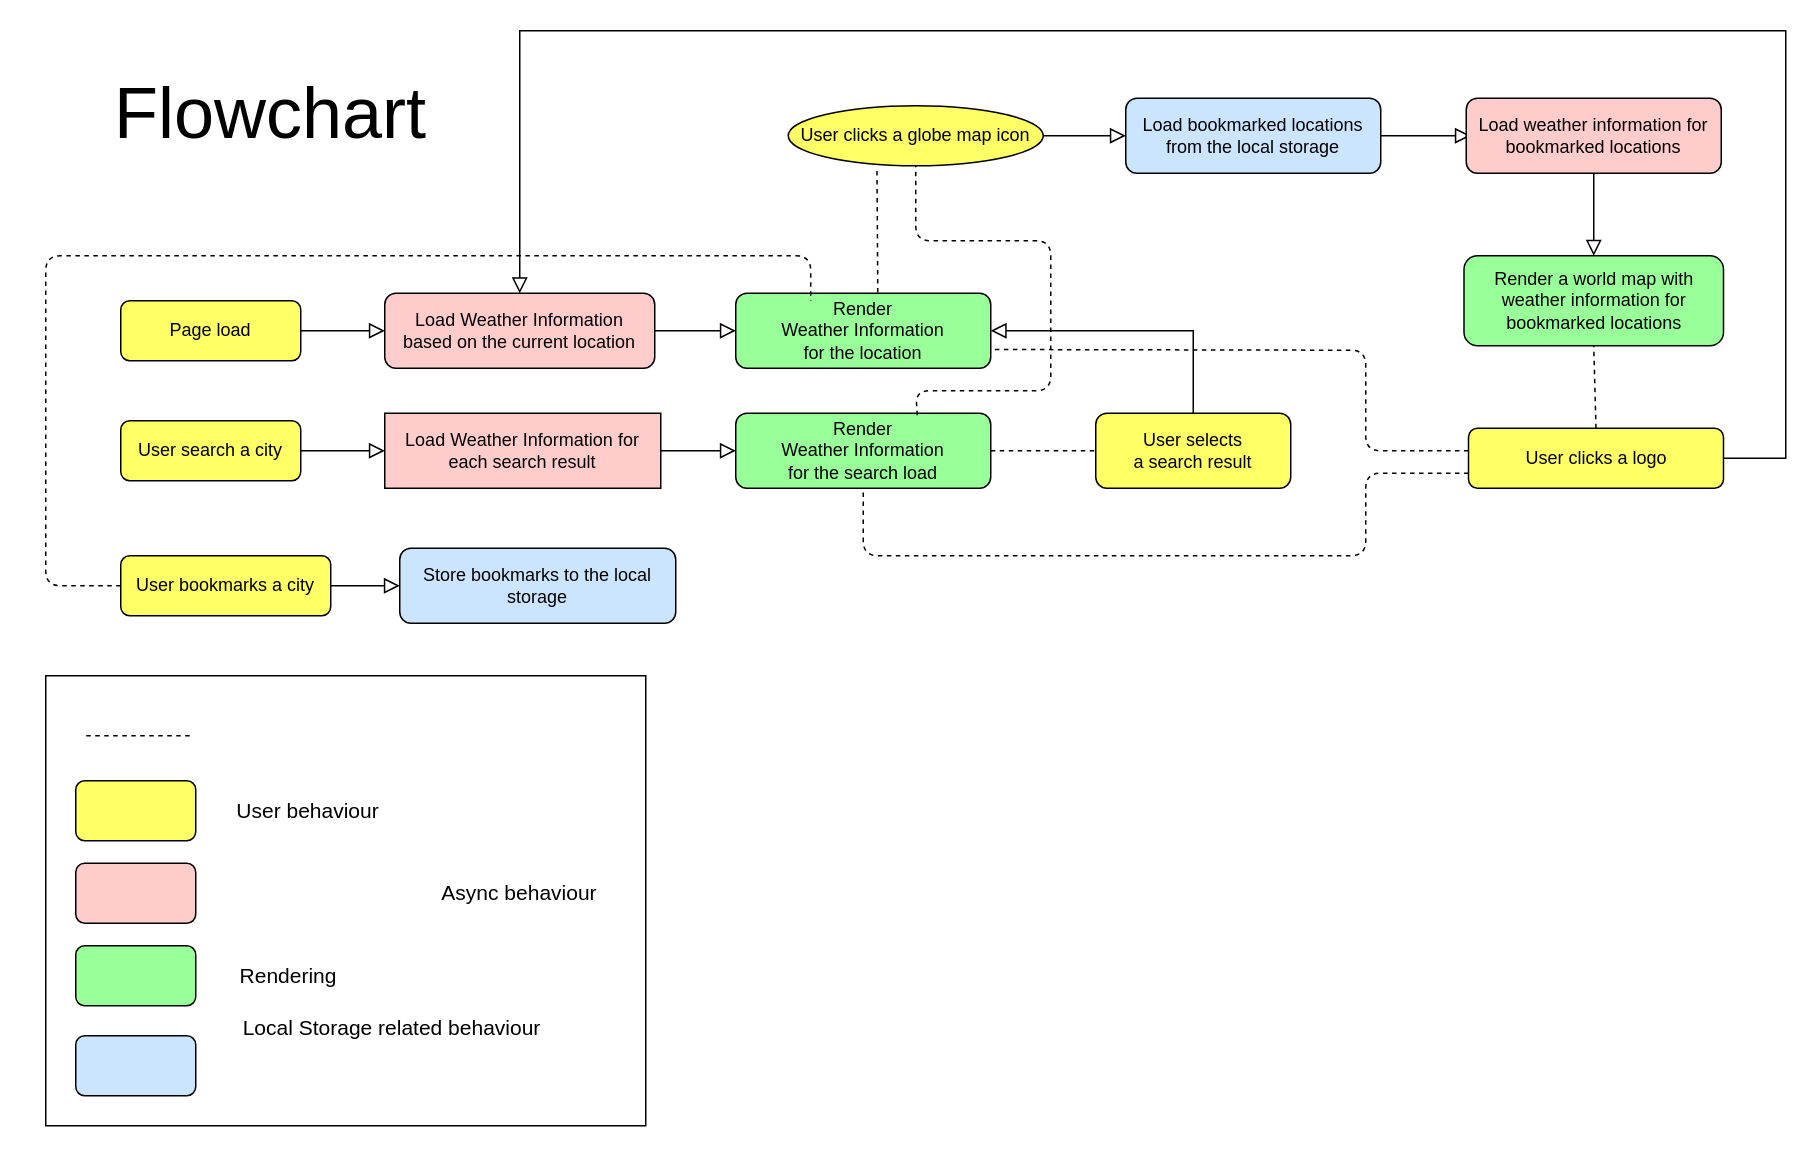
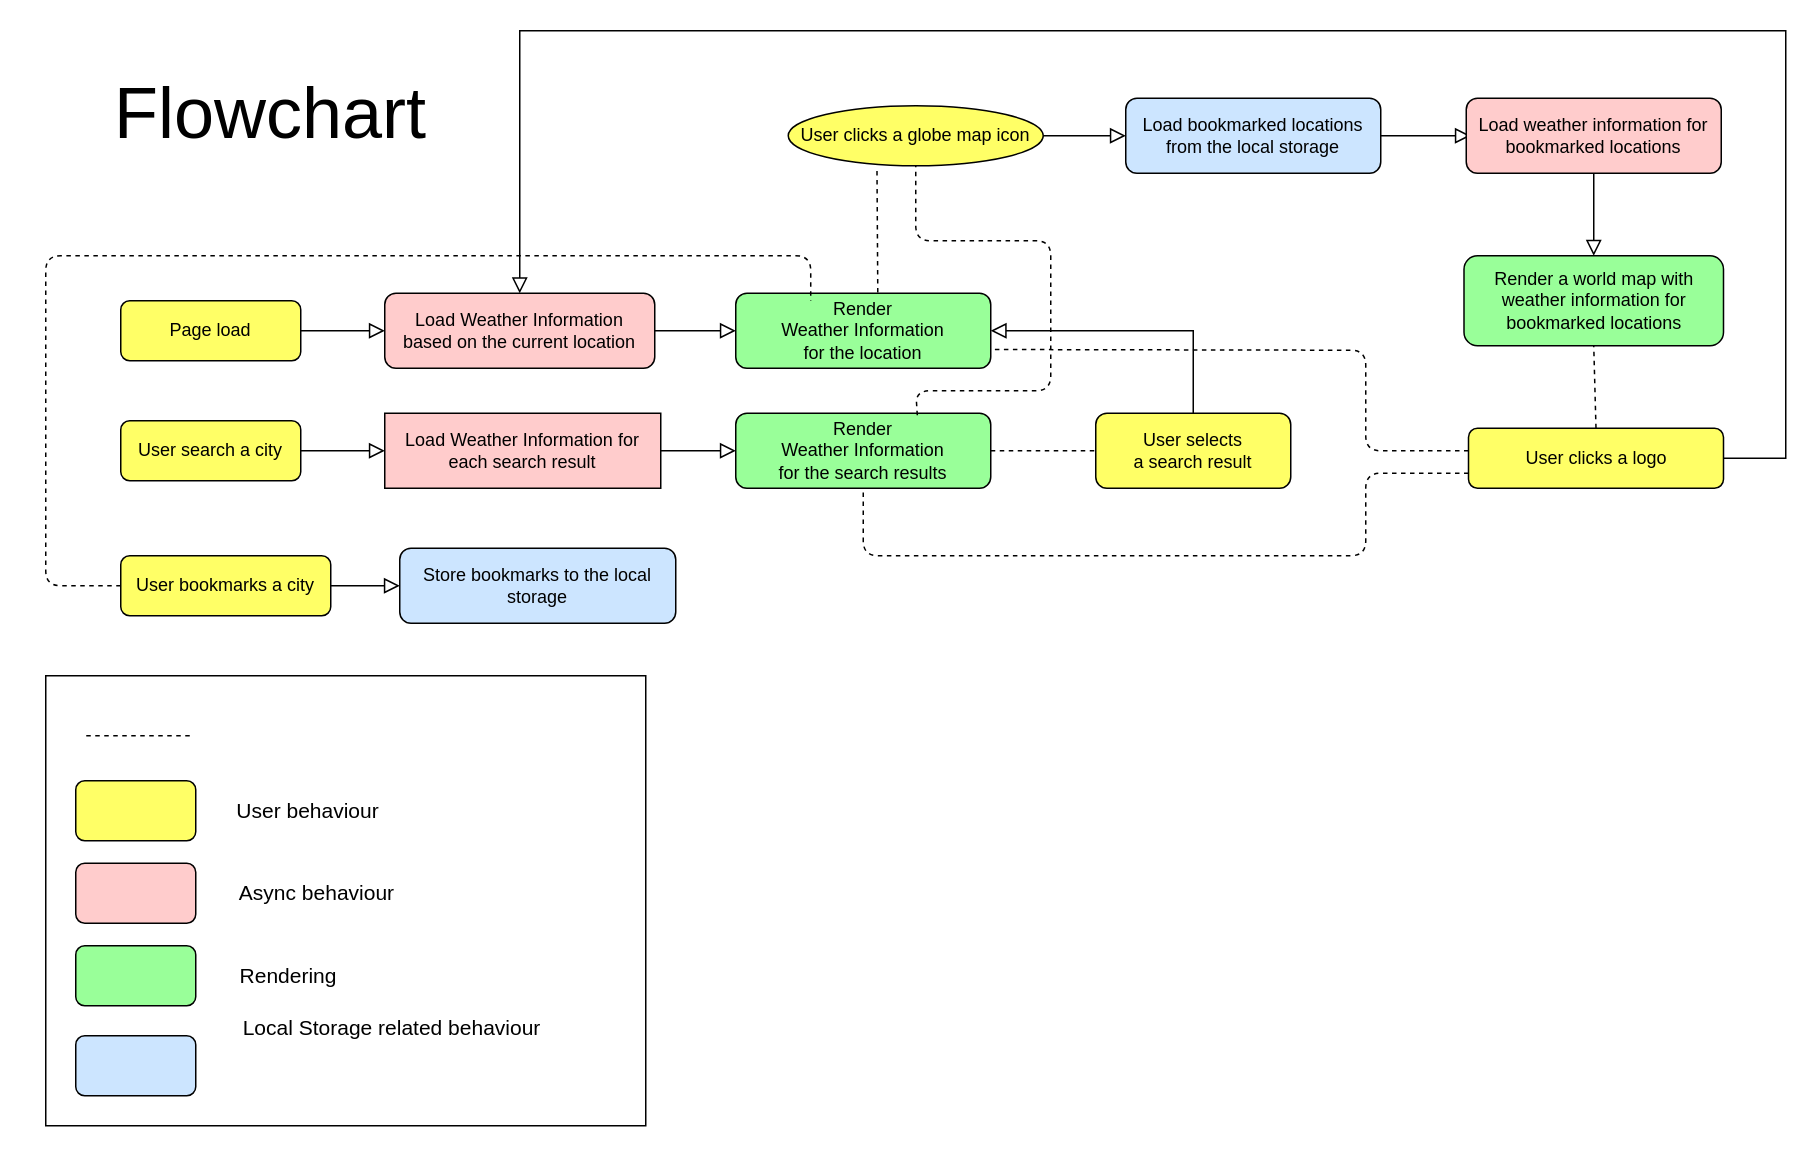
(863, 451) -> (863, 451)
(520, 893) -> (317, 893)
